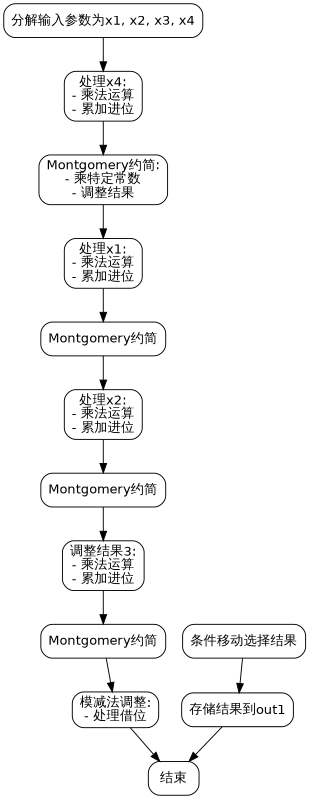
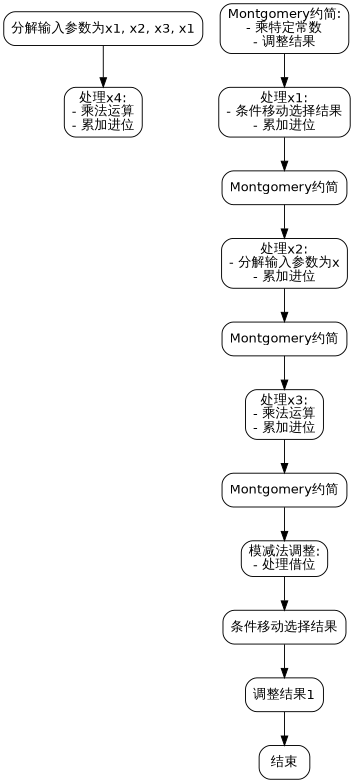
(103, 21) -> (103, 29)
(103, 133) -> none
(103, 263) -> (284, 112)
(103, 415) -> (284, 263)
(103, 566) -> (284, 415)
(238, 710) -> (284, 695)
(142, 741) -> (284, 589)
